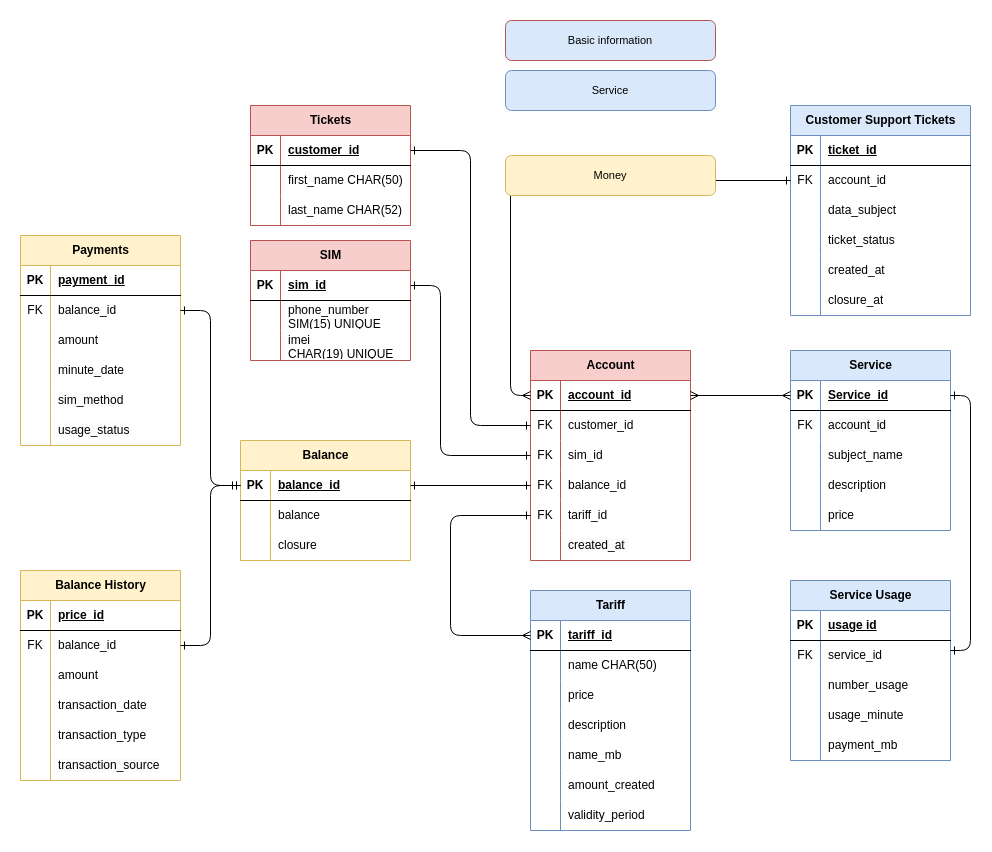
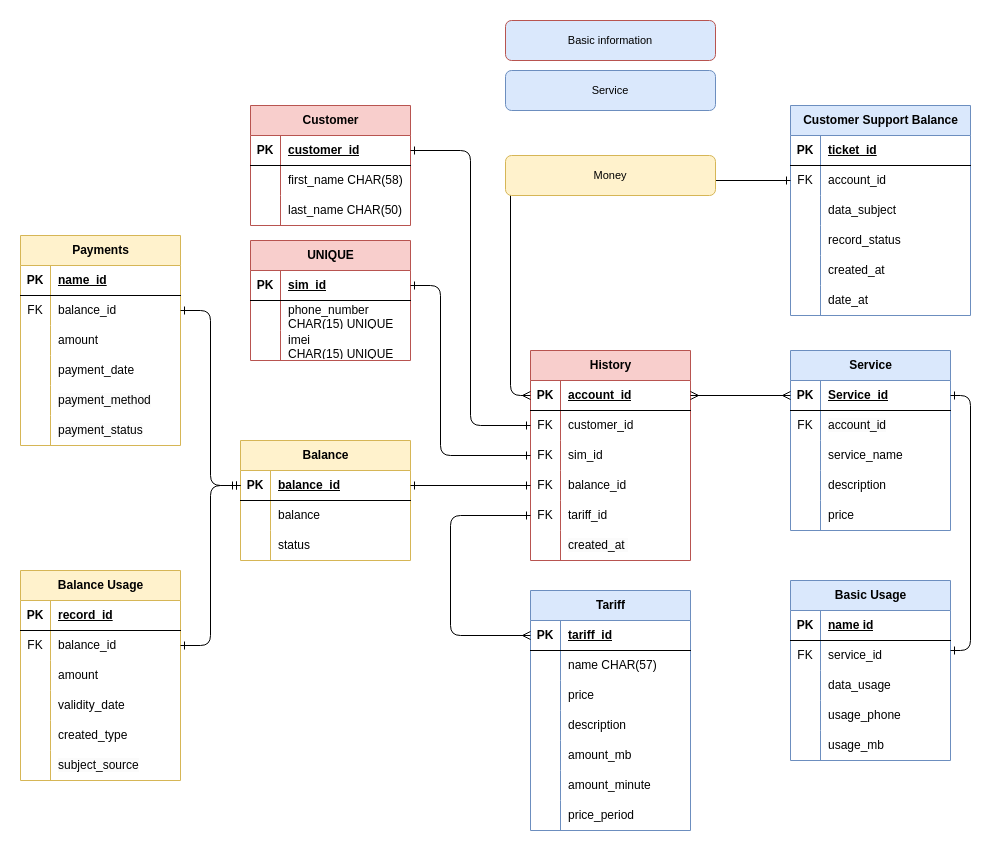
(331, 121) -> (331, 121)
(881, 121) -> (881, 121)
(349, 181) -> (349, 181)
(346, 211) -> (346, 211)
(871, 241) -> (872, 241)
(331, 256) -> (331, 256)
(91, 281) -> (80, 281)
(861, 301) -> (852, 301)
(350, 316) -> (350, 316)
(337, 346) -> (337, 346)
(611, 366) -> (611, 366)
(94, 371) -> (99, 371)
(91, 401) -> (106, 401)
(99, 431) -> (106, 431)
(869, 456) -> (867, 456)
(300, 546) -> (299, 546)
(101, 586) -> (101, 586)
(871, 596) -> (871, 596)
(82, 616) -> (87, 616)
(852, 626) -> (849, 626)
(612, 666) -> (612, 666)
(869, 686) -> (862, 686)
(111, 706) -> (98, 706)
(867, 716) -> (865, 716)
(111, 736) -> (99, 736)
(862, 746) -> (855, 746)
(592, 756) -> (599, 756)
(117, 766) -> (106, 766)
(616, 786) -> (611, 786)
(613, 816) -> (606, 816)
